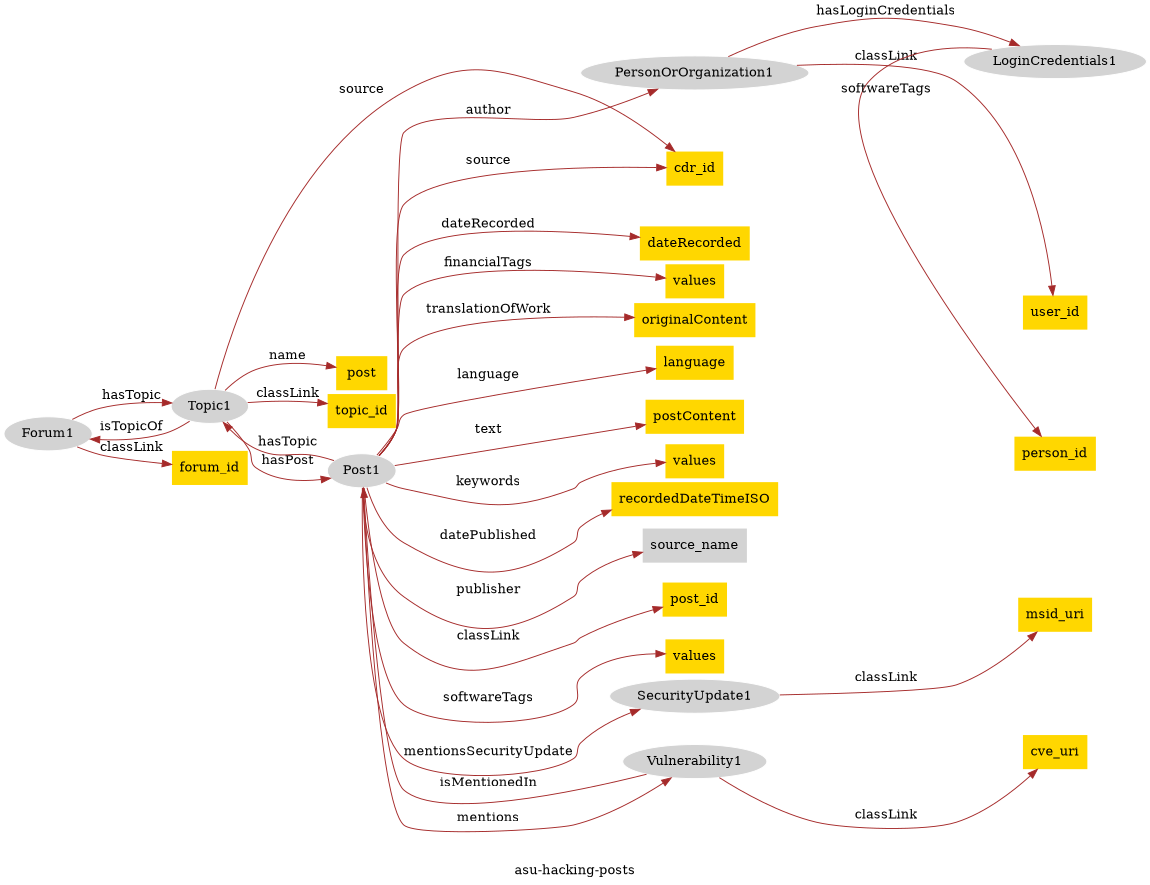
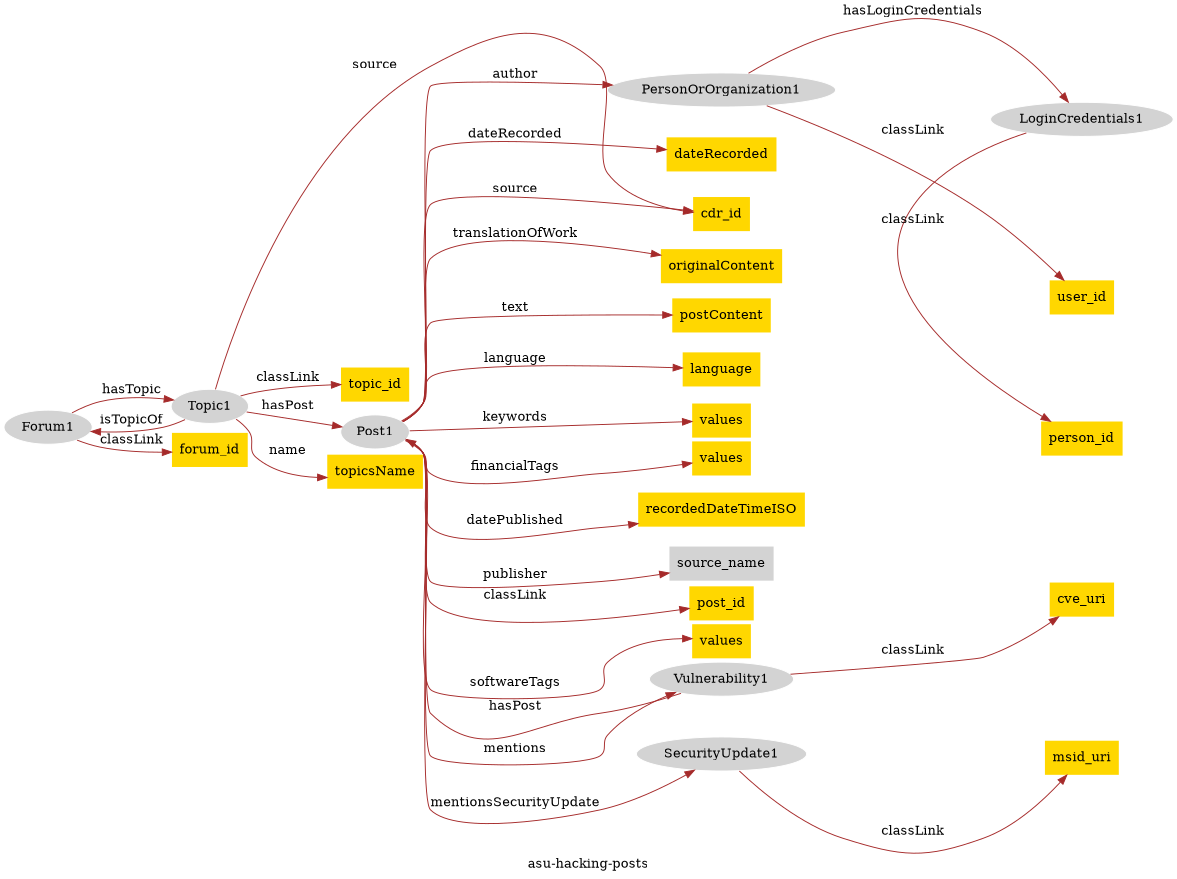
(886, 89) -> (913, 220)
(362, 373) -> (375, 472)
(279, 455) -> none
(489, 783) -> (515, 706)
